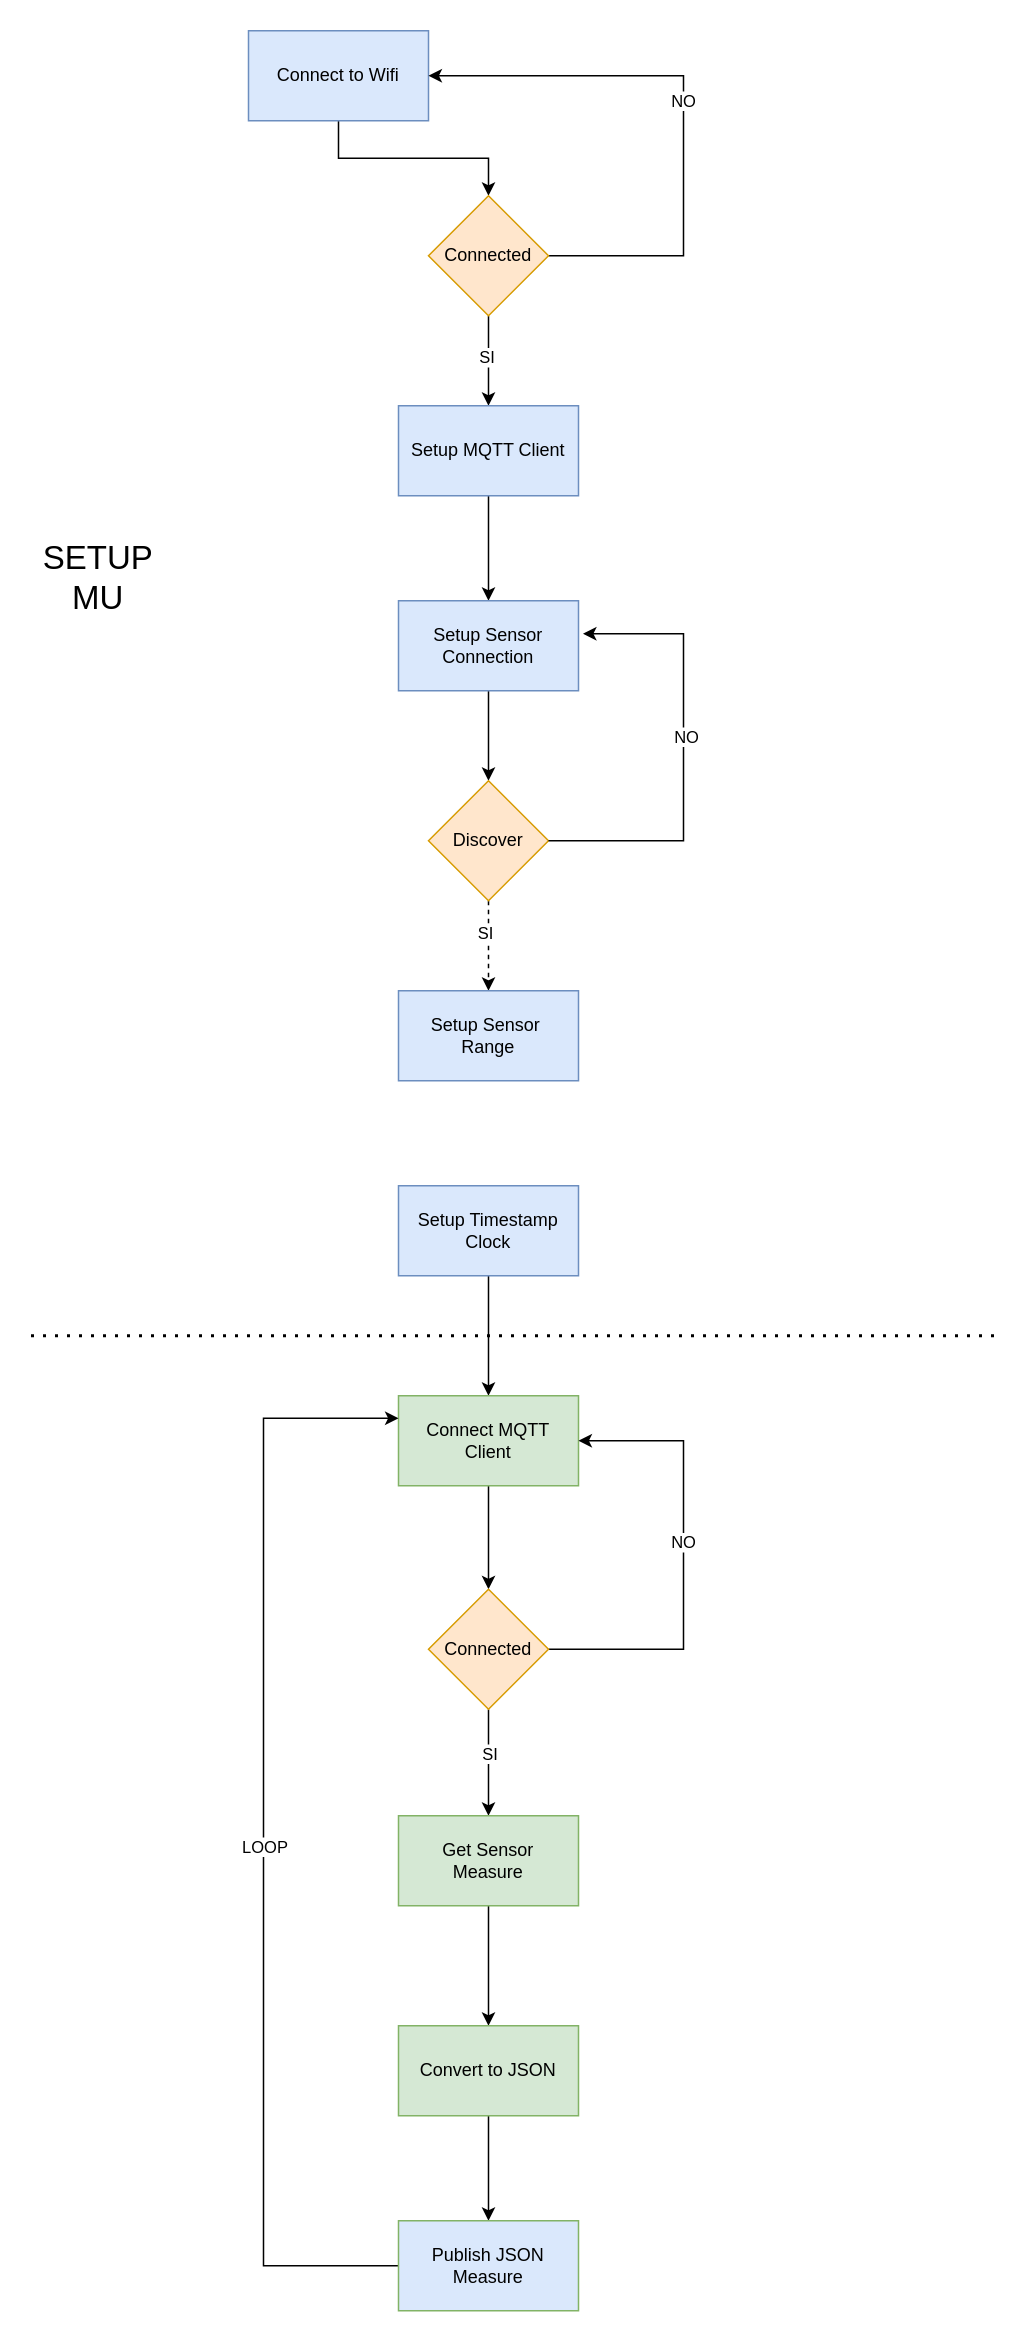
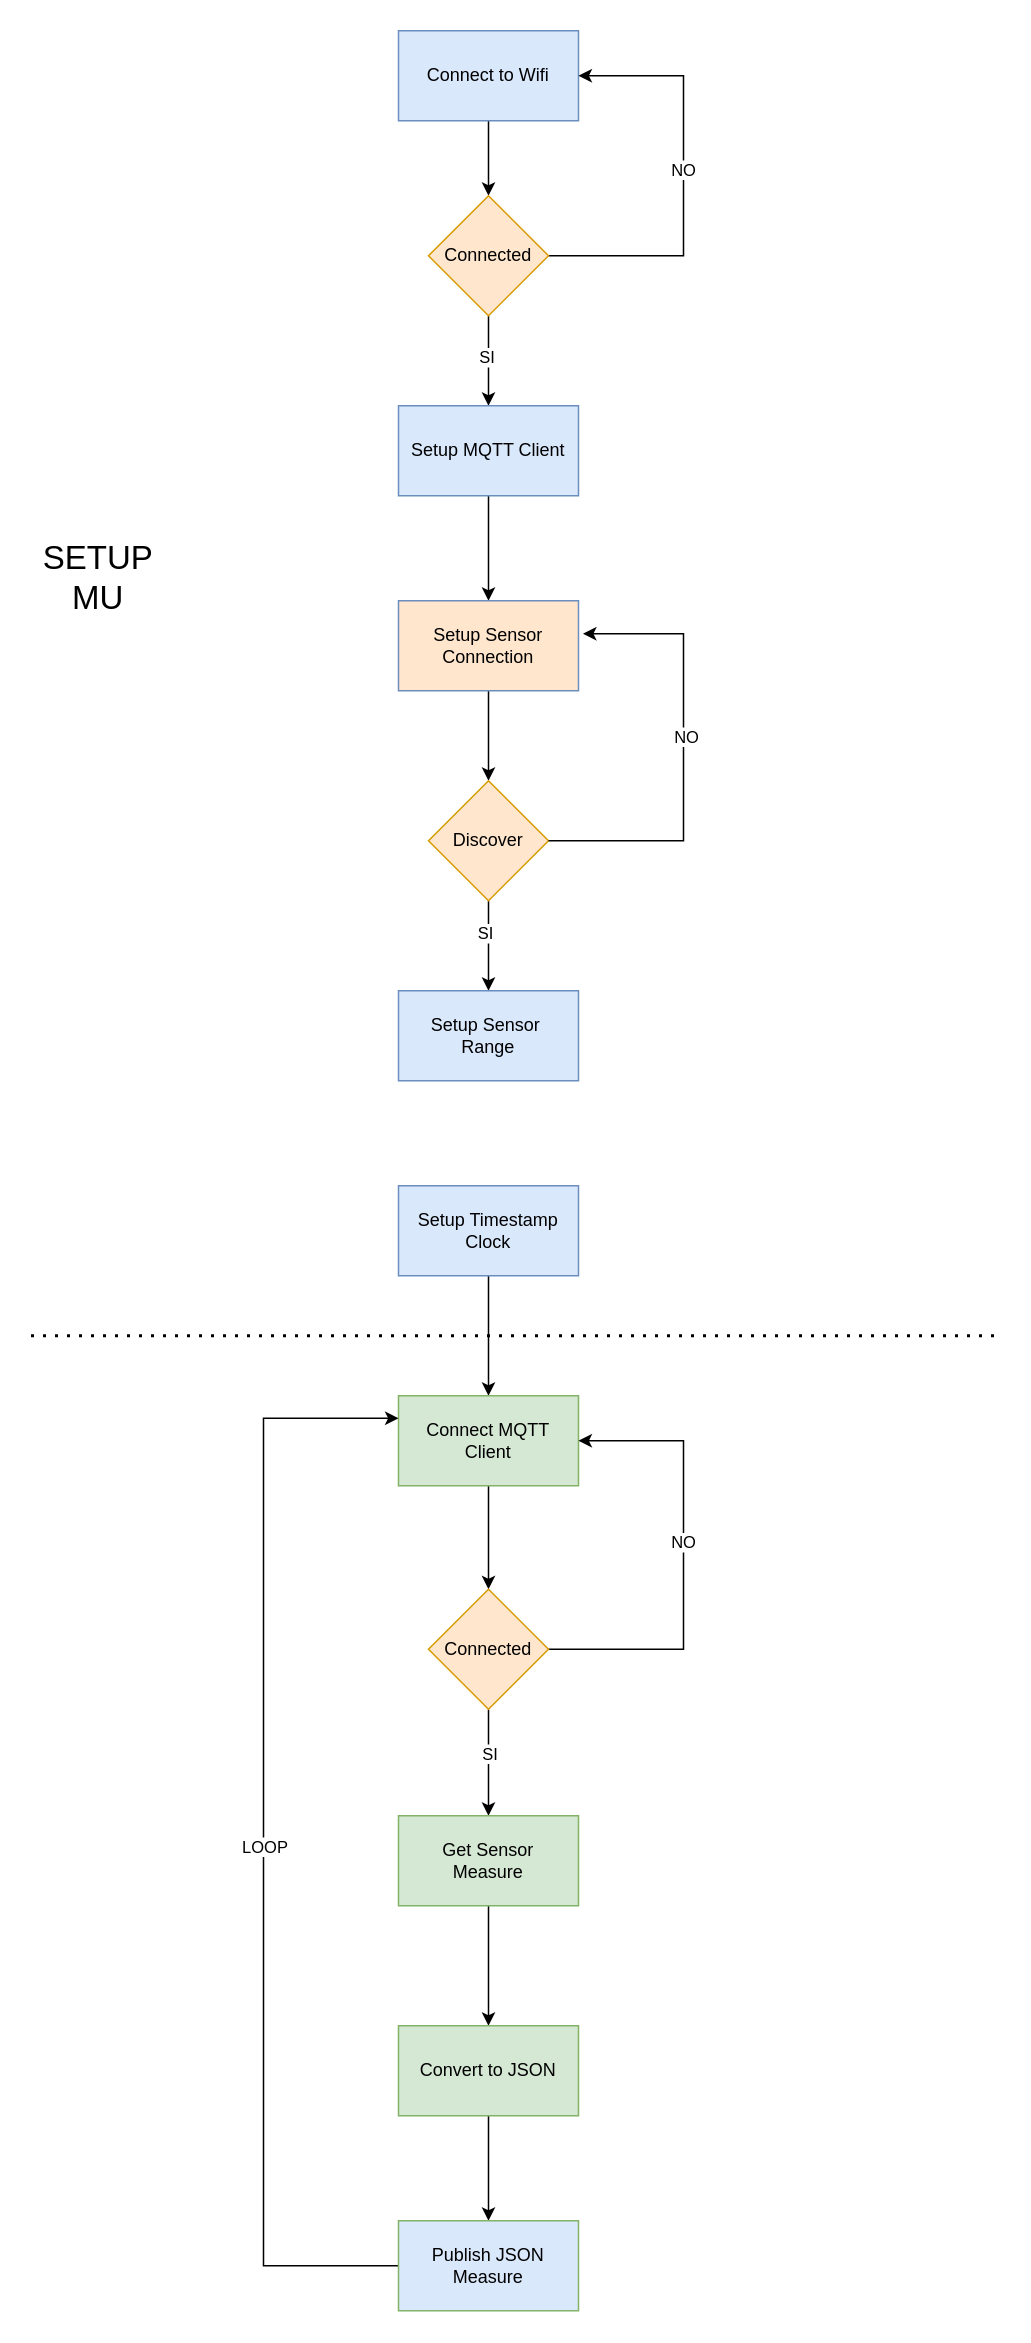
(338, 76) -> (488, 76)
(488, 646) -> (488, 646)
(488, 961) -> (488, 961)
